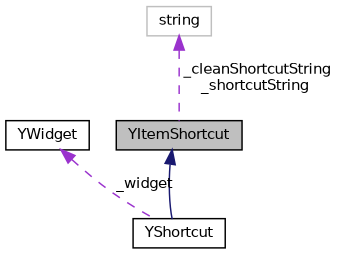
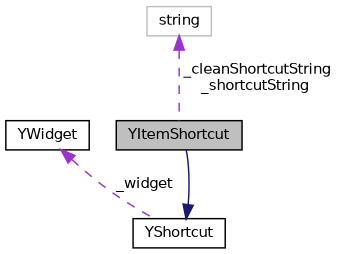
(169, 192) -> (189, 177)
